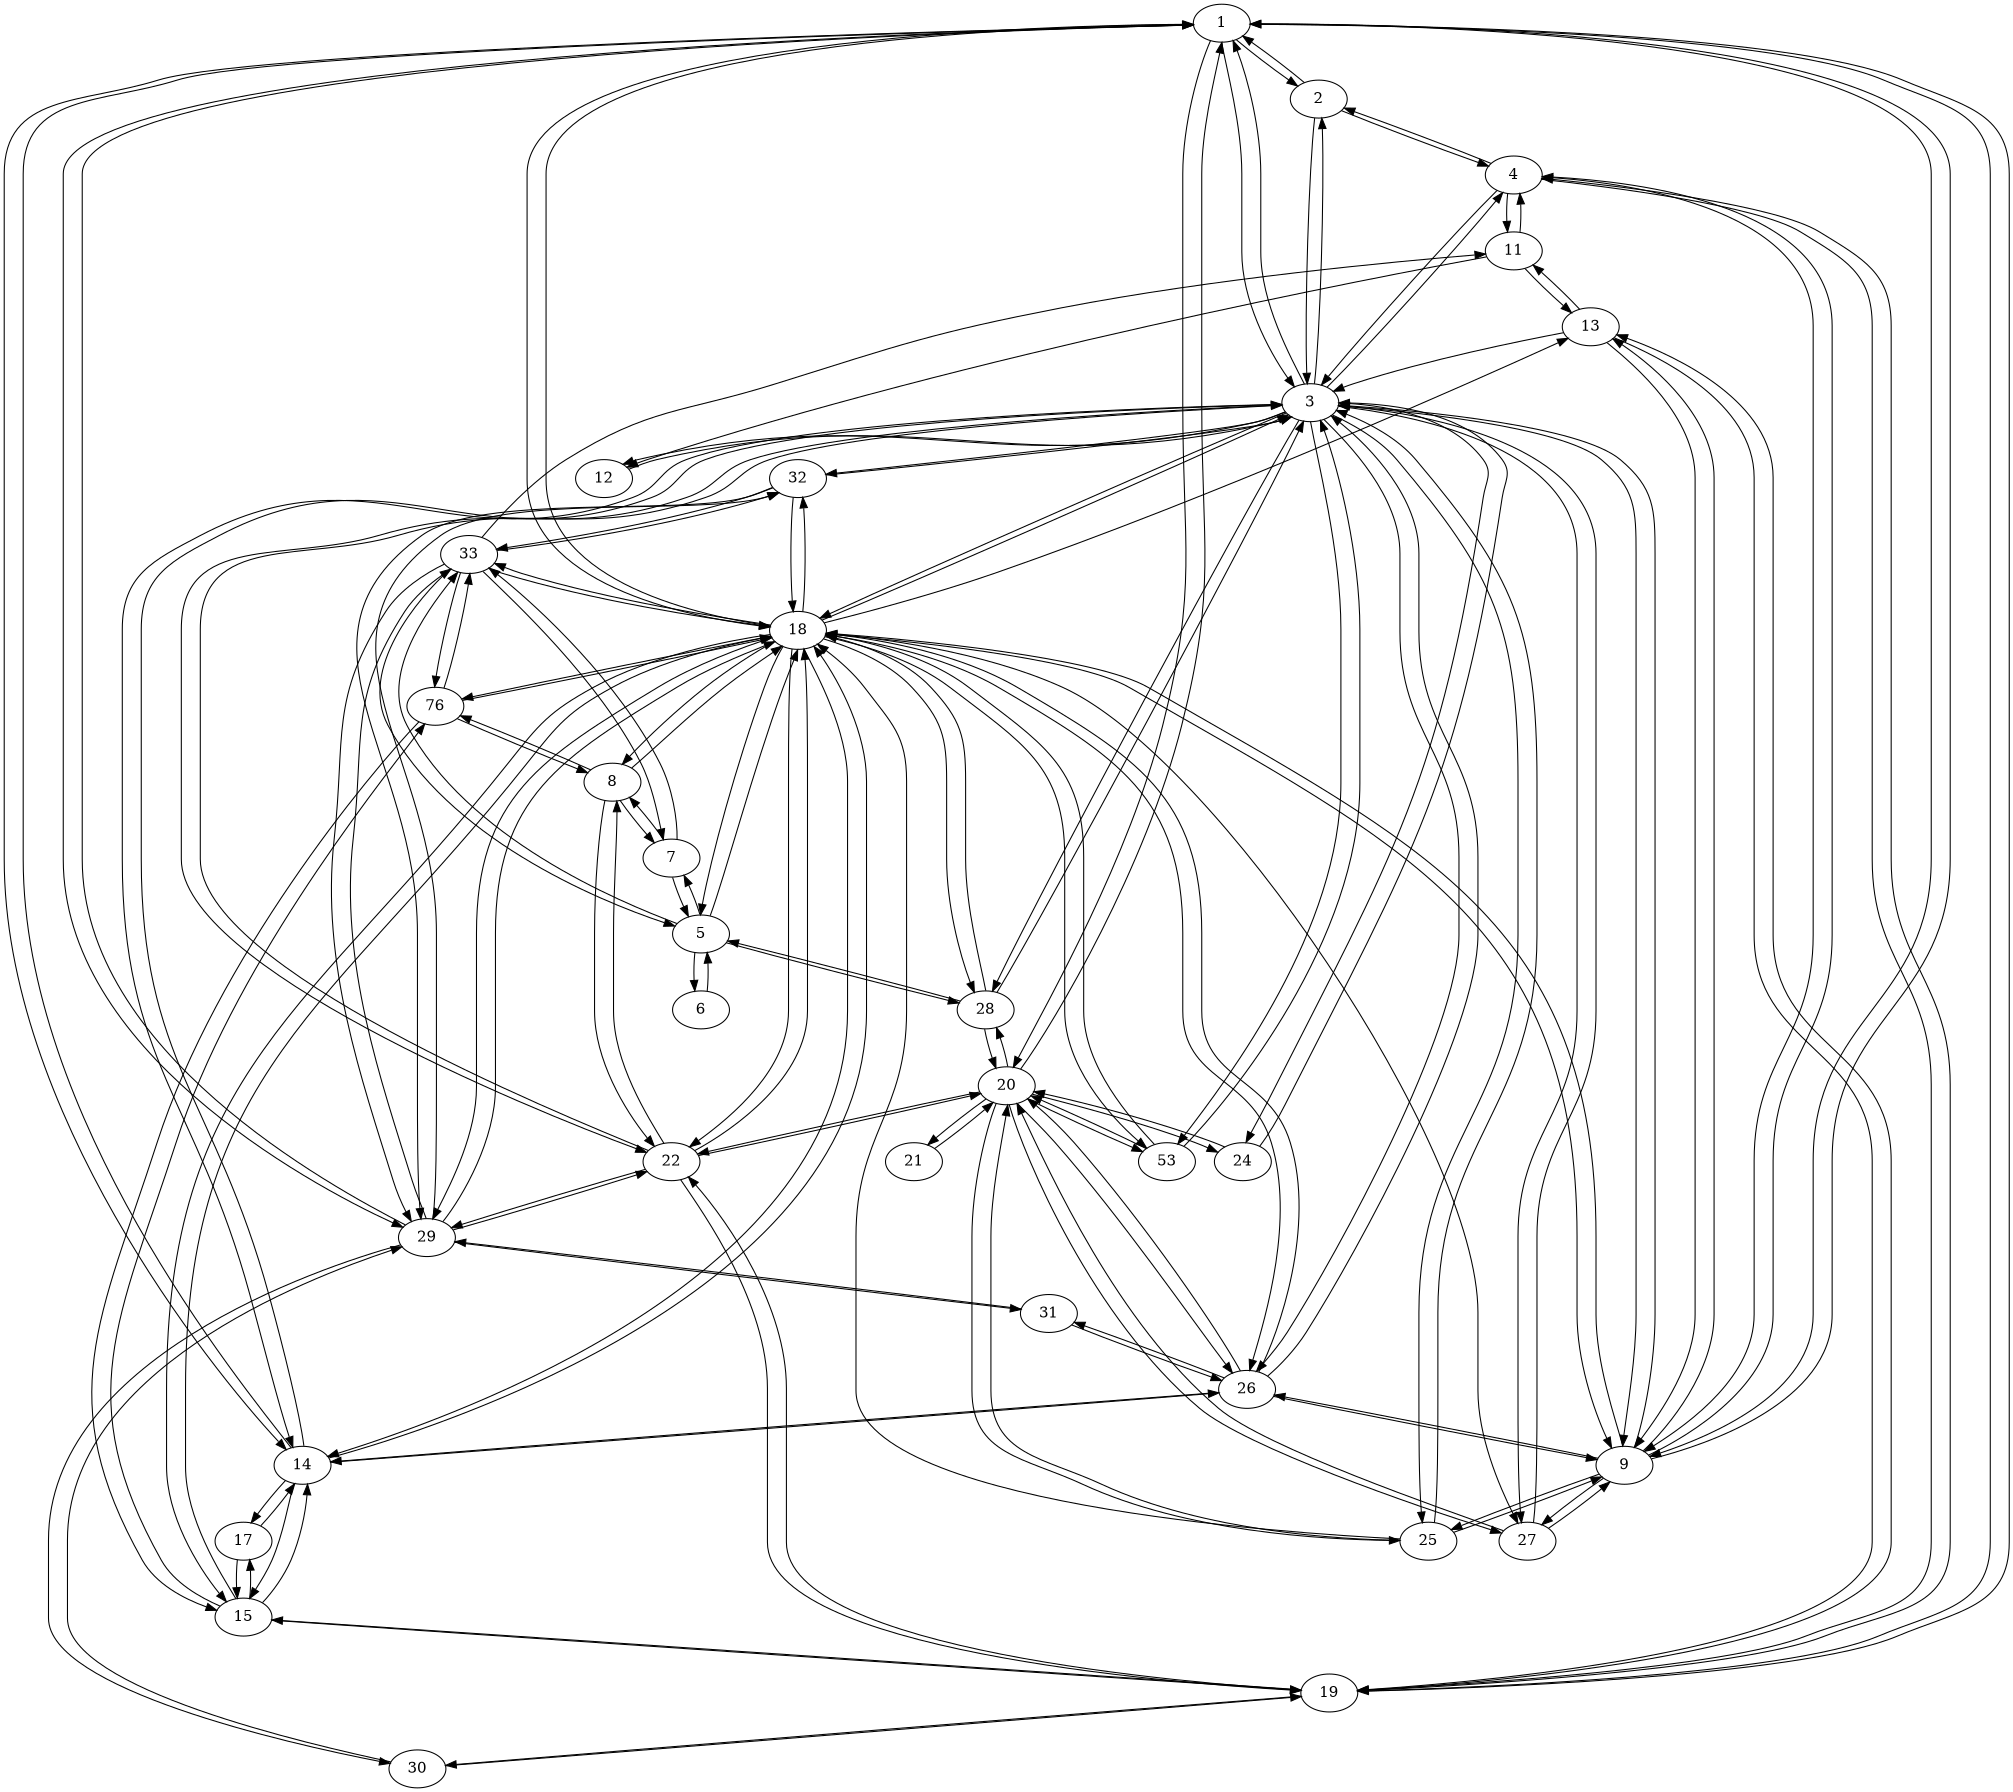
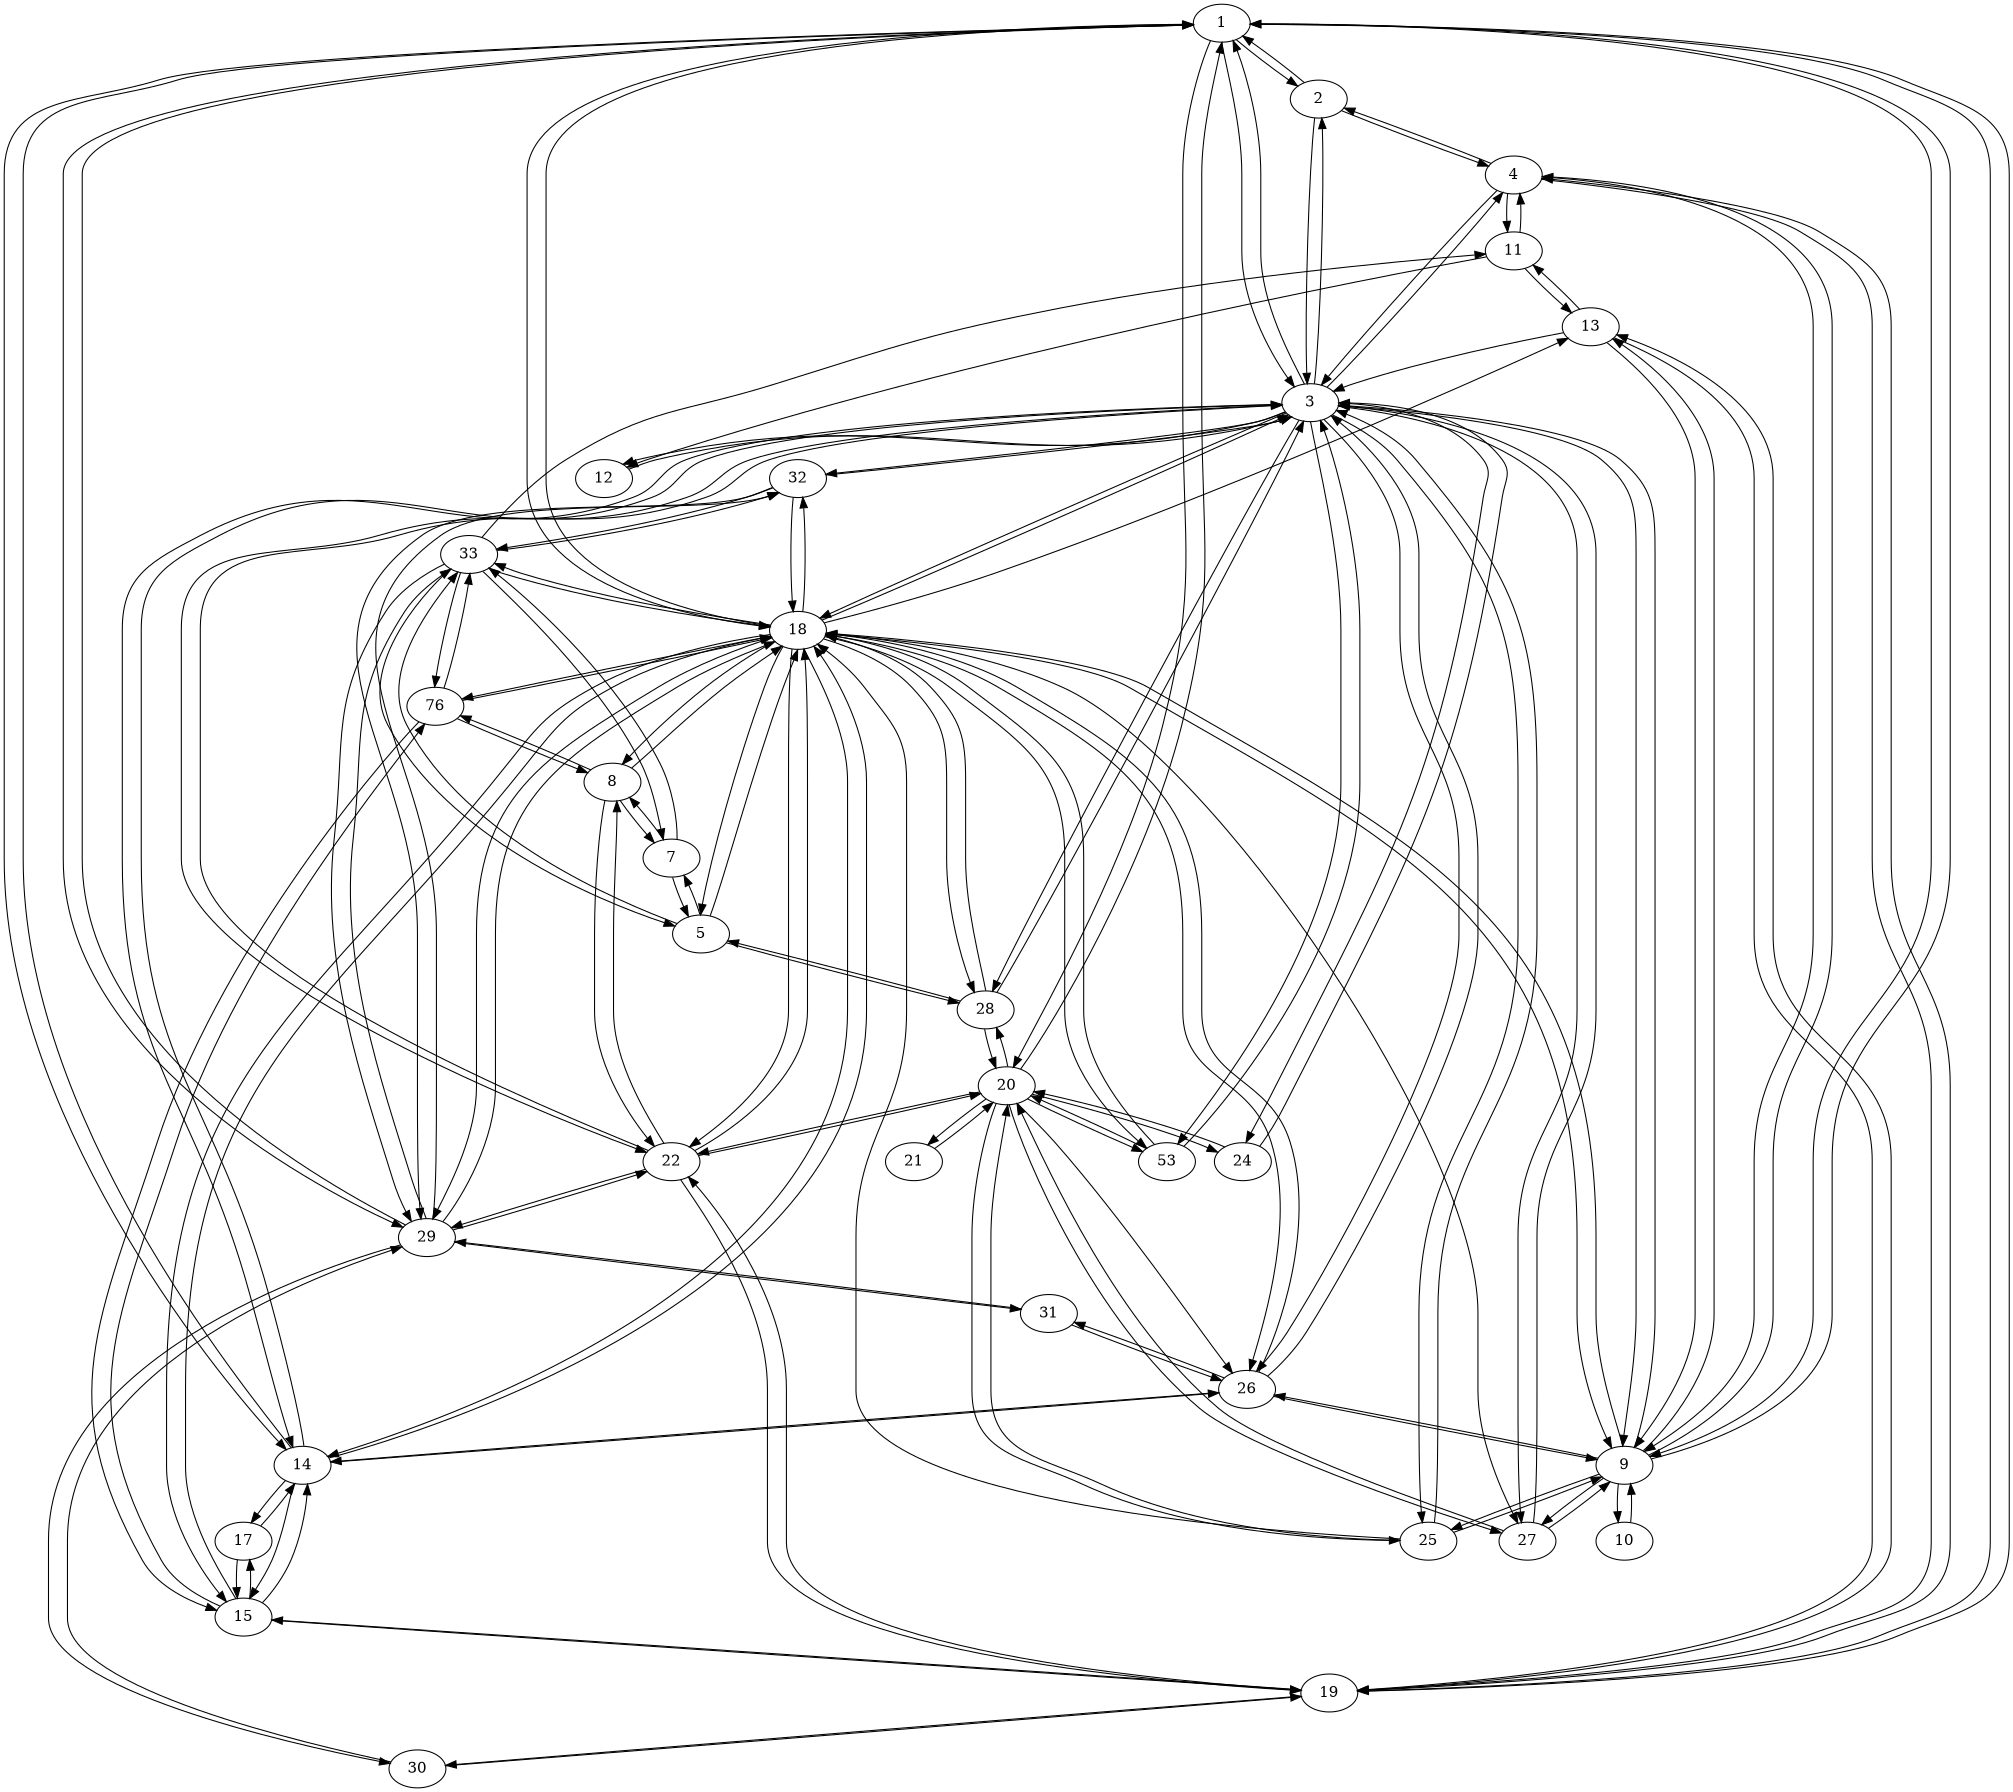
(701, 1010) -> none
(1146, 1232) -> none
none -> (1624, 1541)
